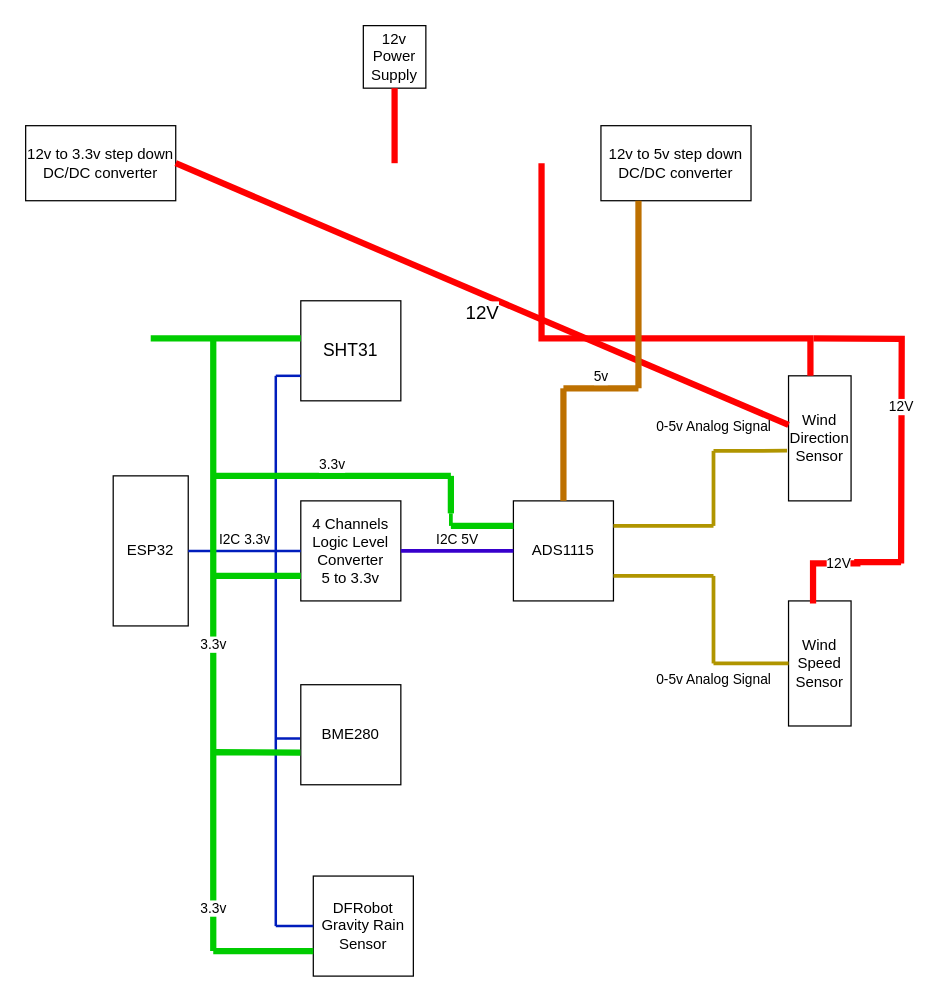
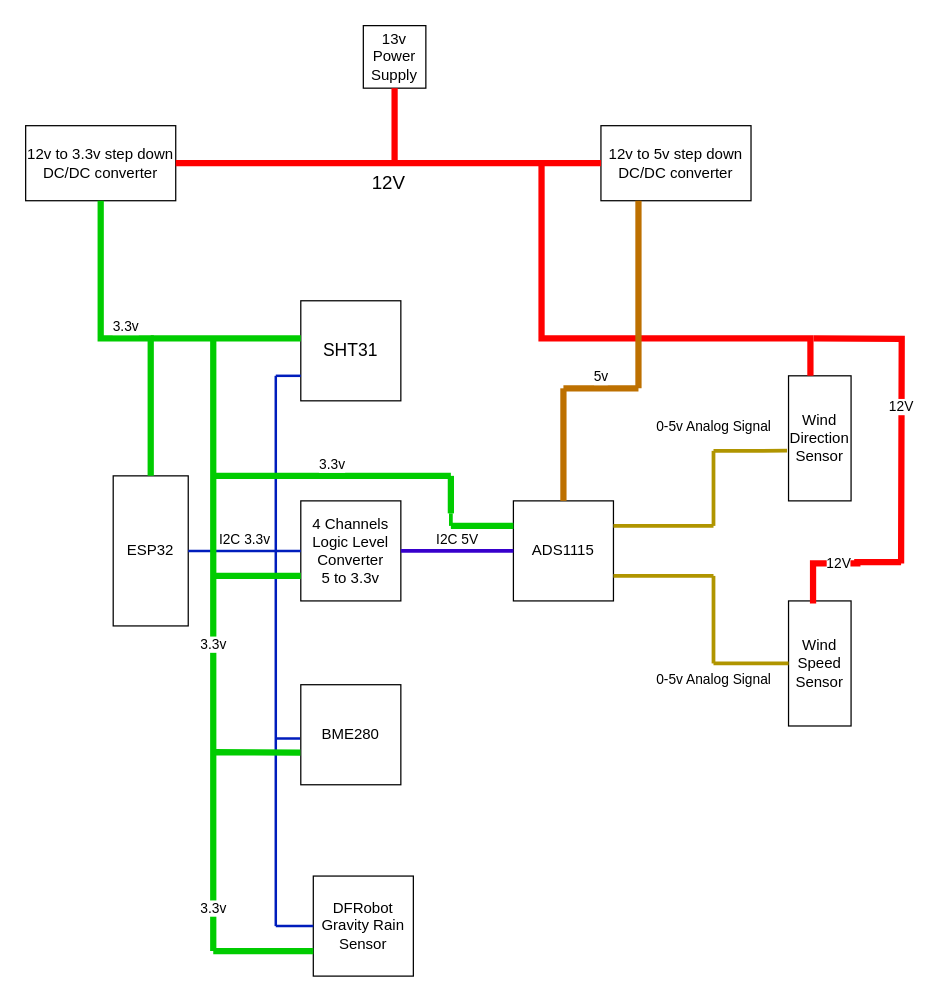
(394, 57) -> (394, 57)
(377, 249) -> (388, 163)
none -> (126, 338)
